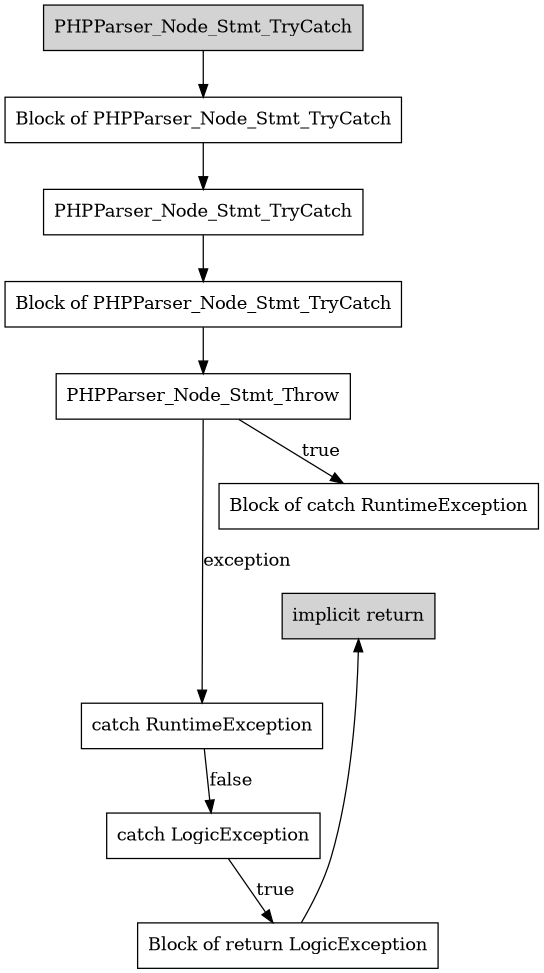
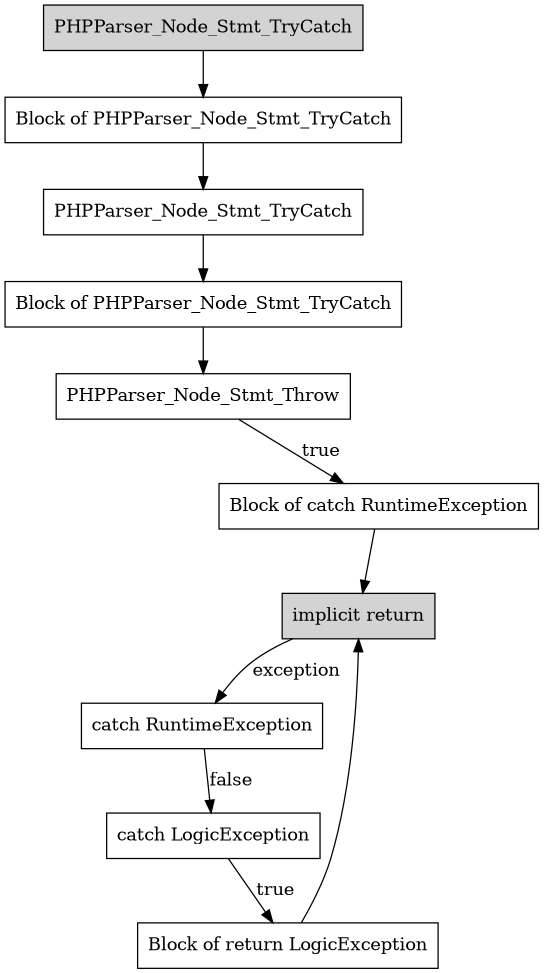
(203, 555) -> (254, 661)
none -> (370, 555)
